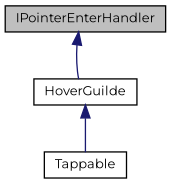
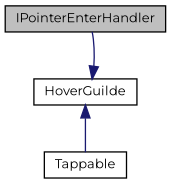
(77, 62) -> (94, 49)
